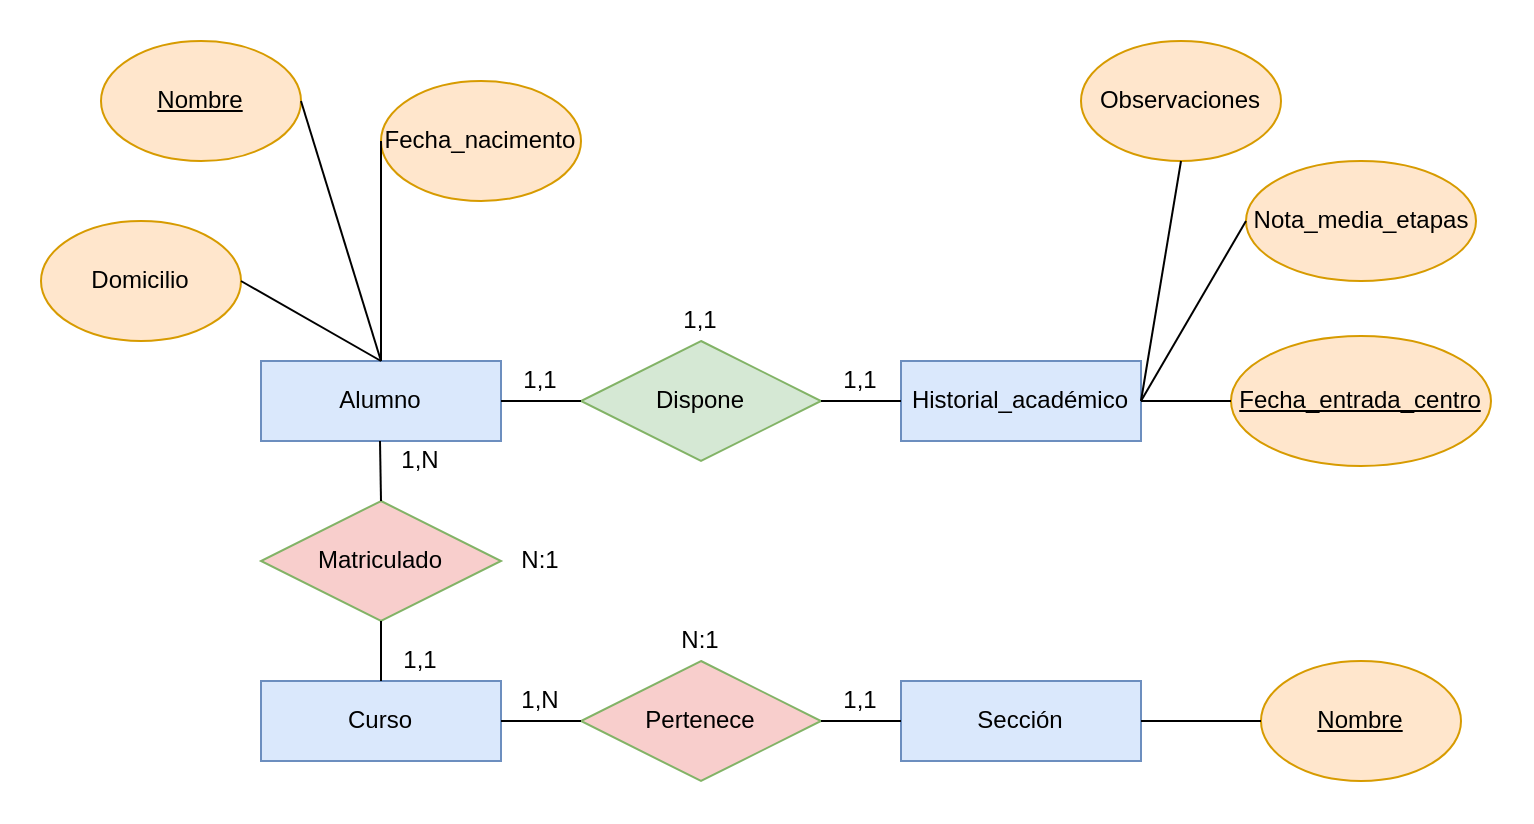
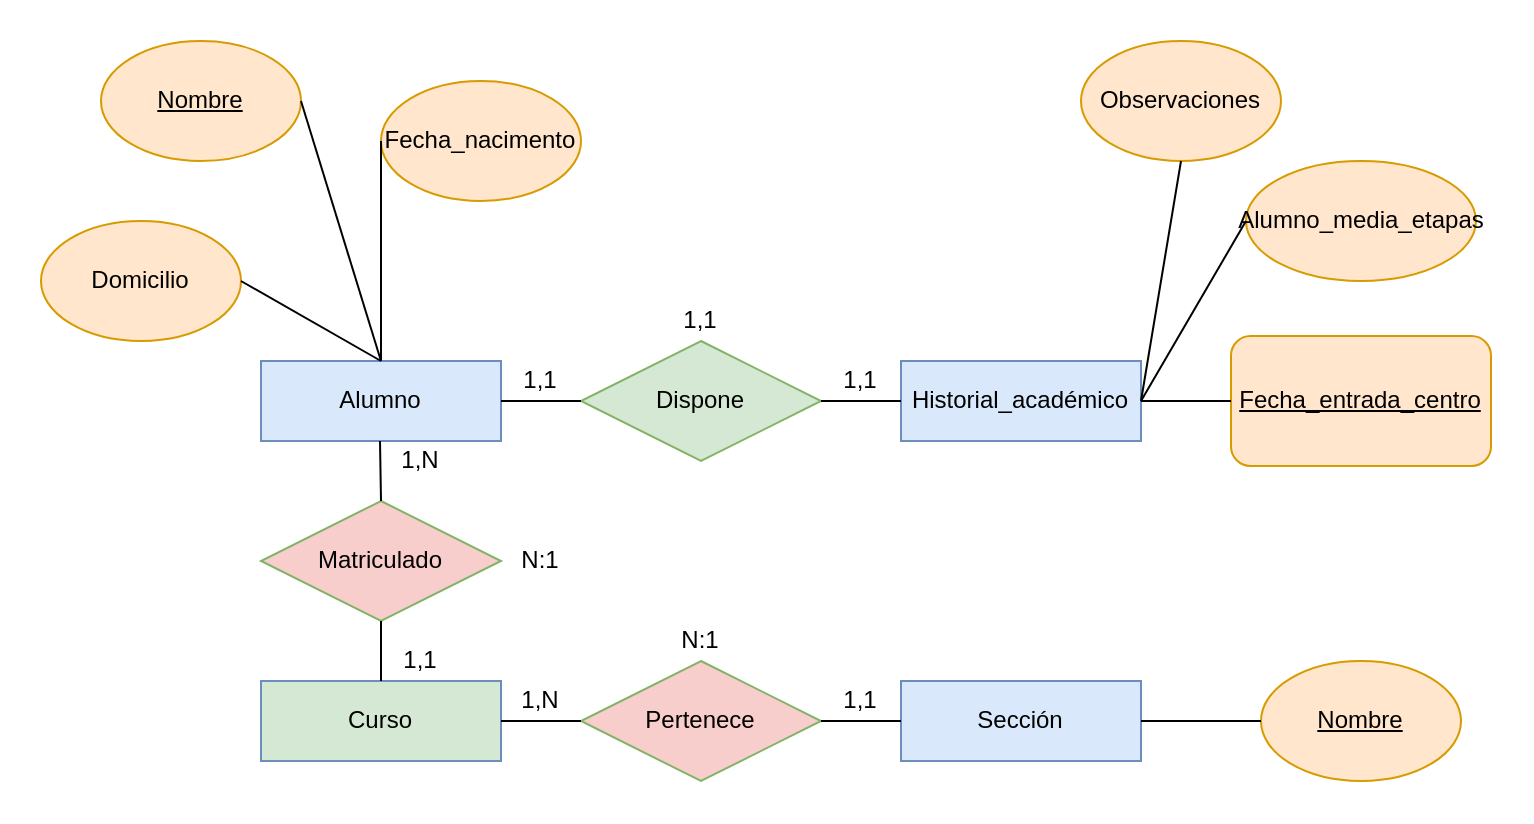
(1362, 221) -> (1362, 221)
(1361, 401) -> (1361, 401)
(381, 721) -> (381, 721)
